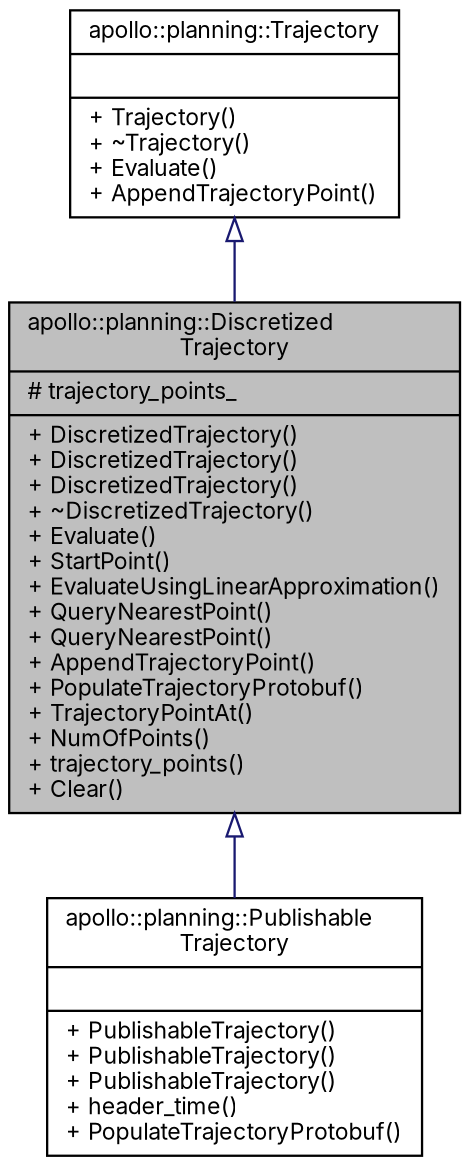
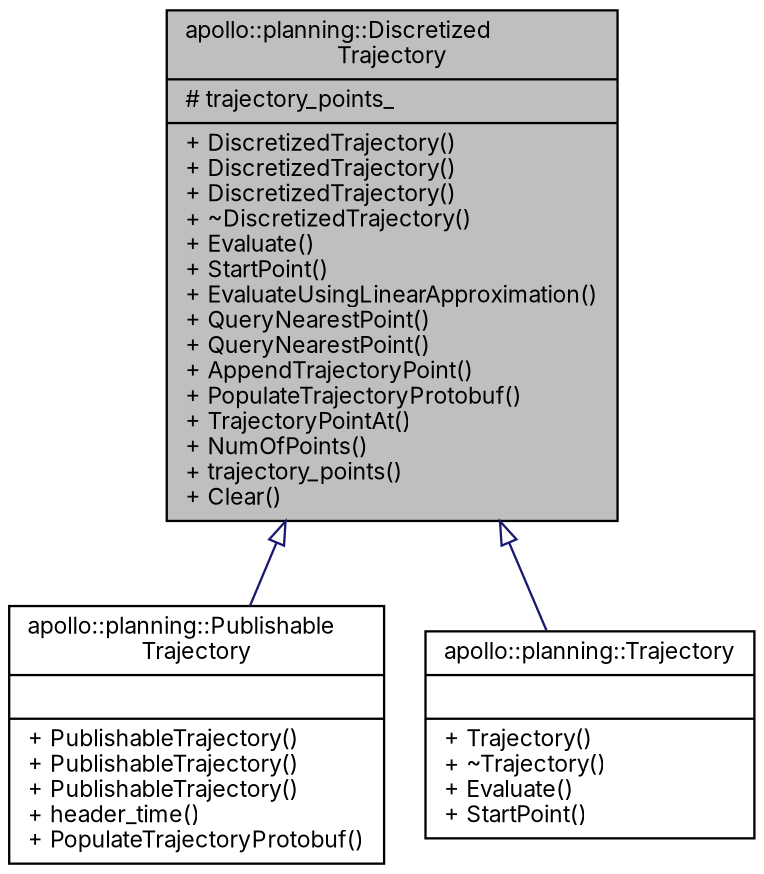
(233, 194) -> (516, 815)
(235, 272) -> (528, 587)
